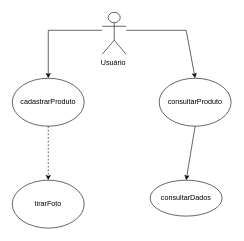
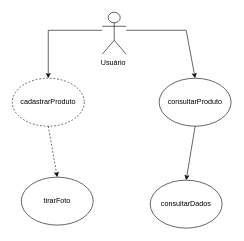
(48, 102) -> (48, 102)
(186, 198) -> (186, 204)
(48, 204) -> (57, 201)
